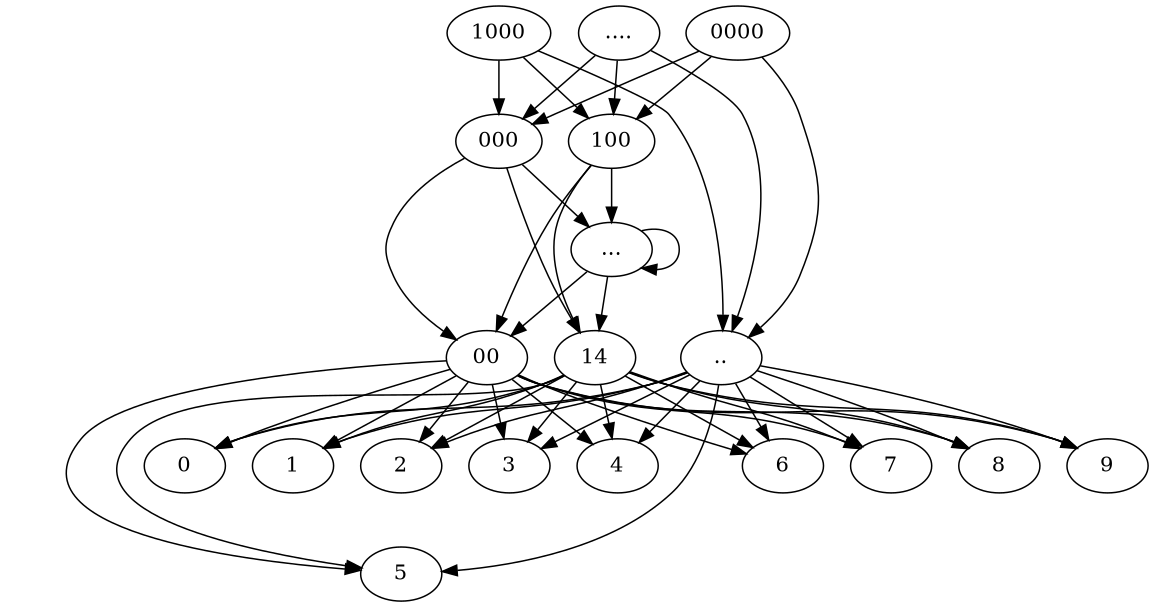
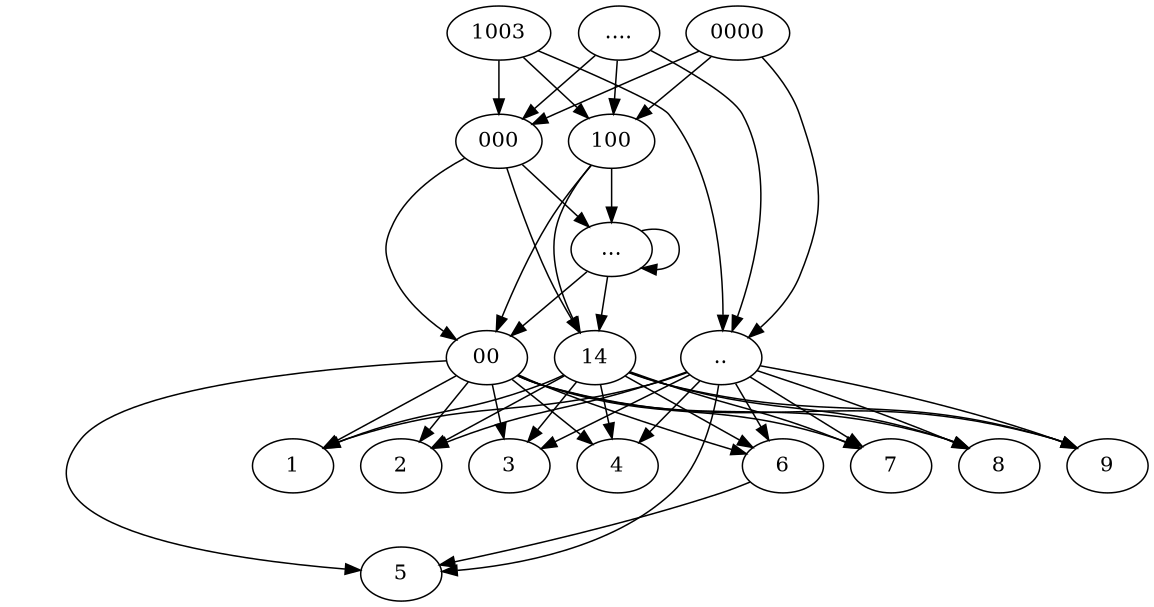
(499, 33) -> (499, 33)
(198, 408) -> (596, 529)
(185, 466) -> none
